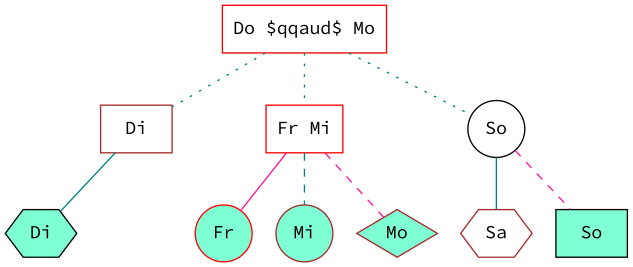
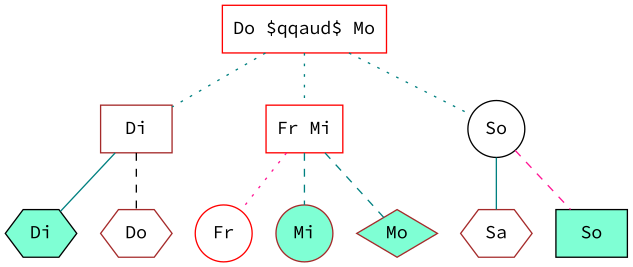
(264, 182) -> (264, 182)
(354, 185) -> (354, 185)
none -> (136, 233)
(224, 233) -> (224, 233)
